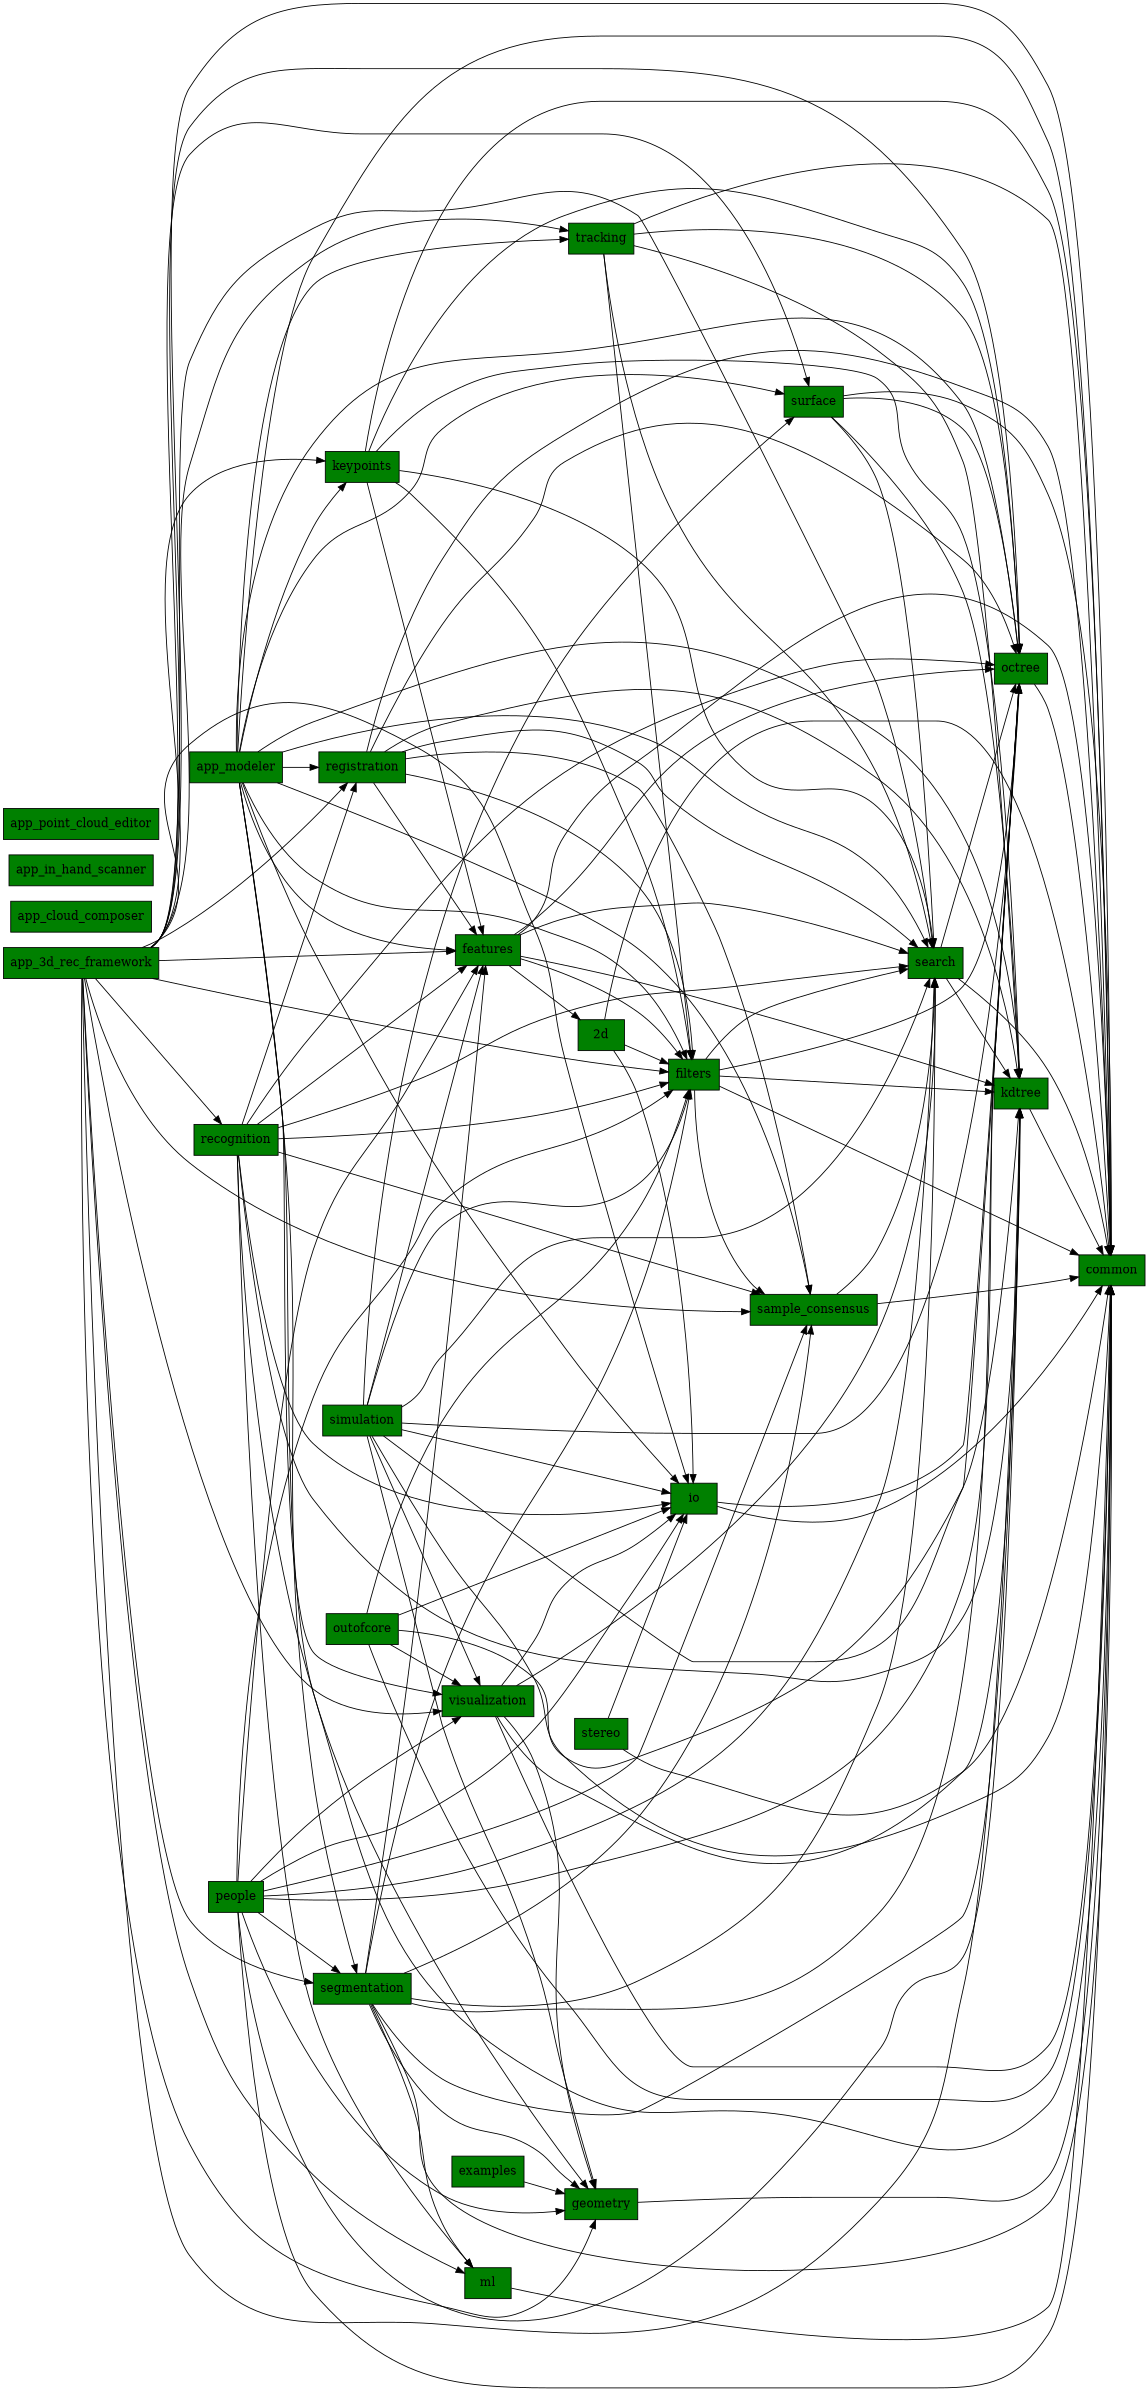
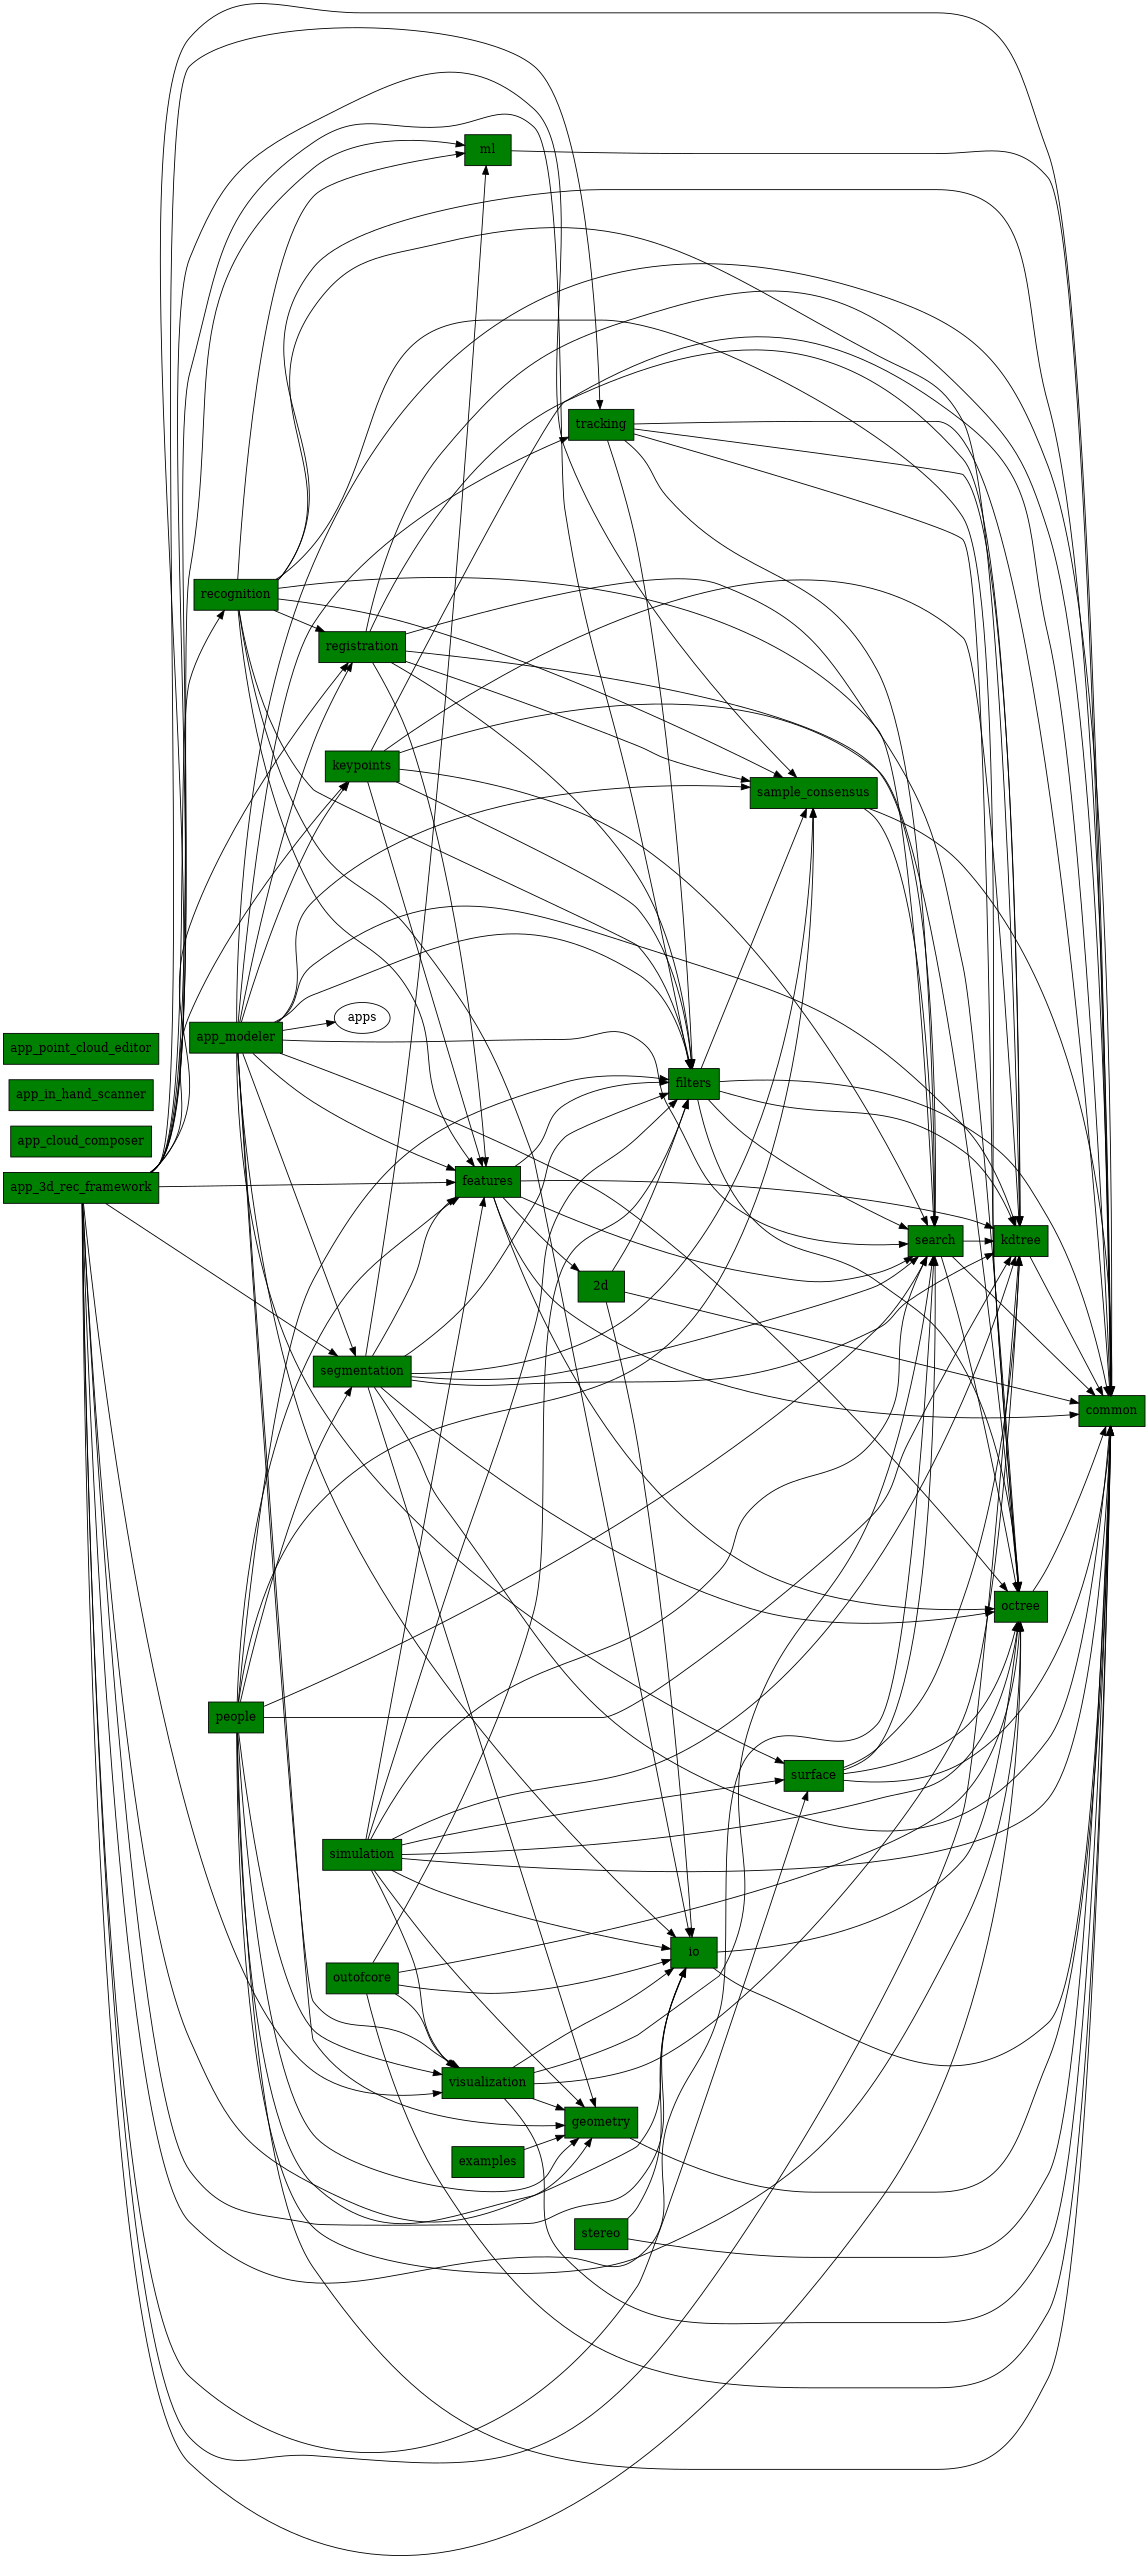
none -> (362, 1018)
